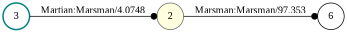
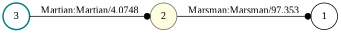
(93, 11) -> (90, 11)
(331, 16) -> (324, 16)
